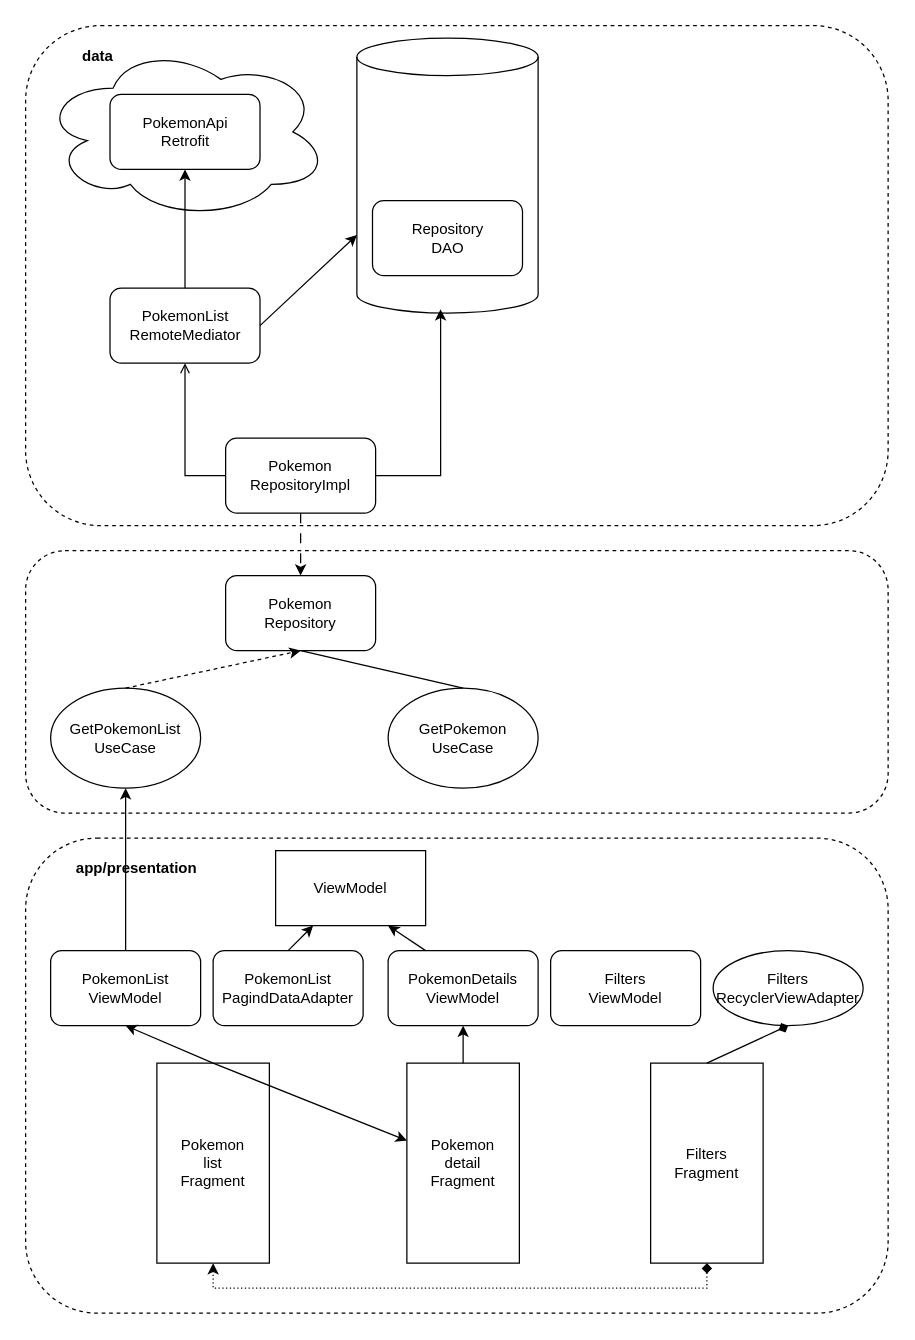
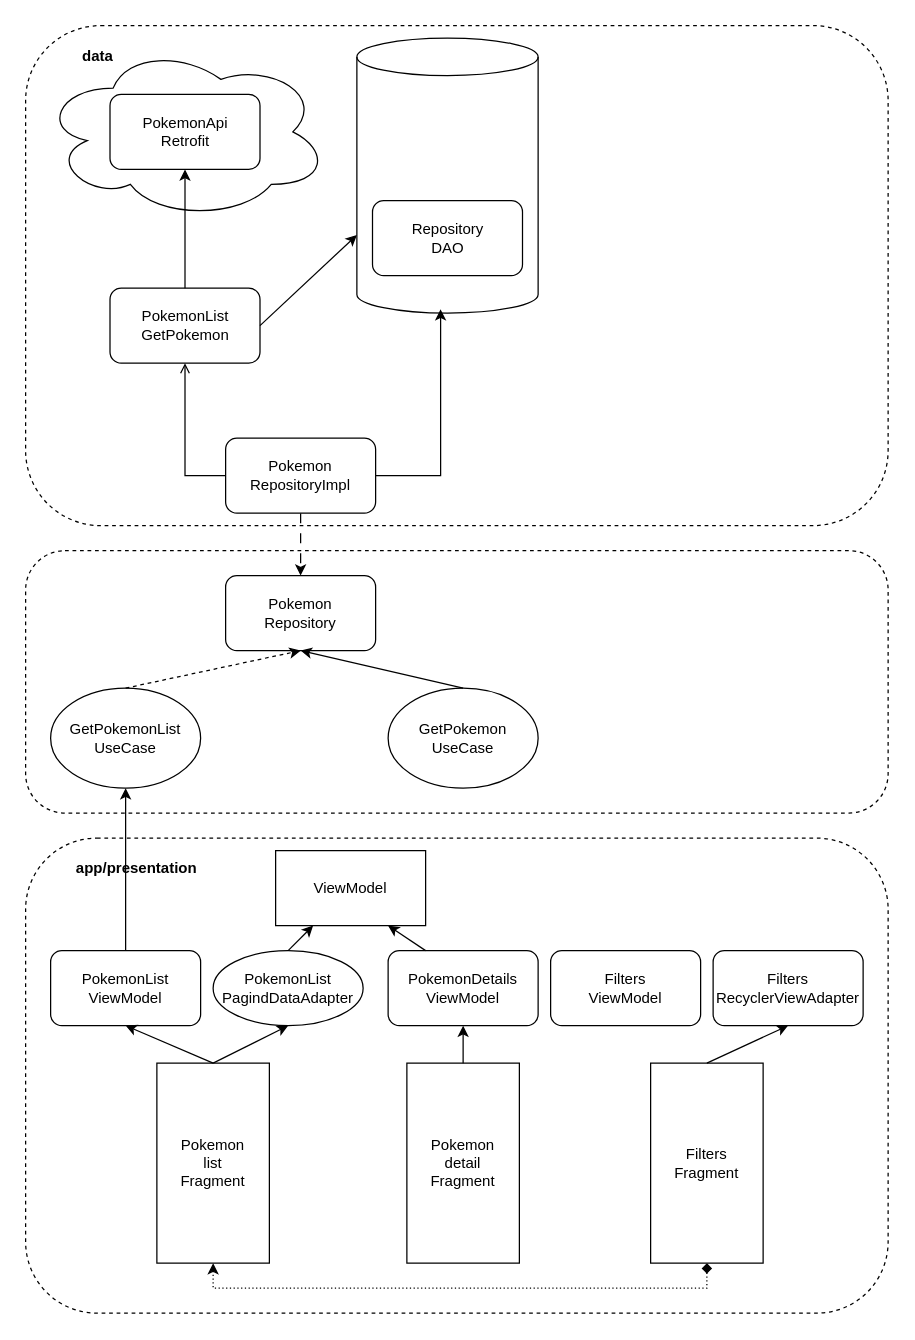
(186, 326) -> (186, 326)
(306, 652) -> (310, 653)
(288, 988) -> (288, 988)
(788, 988) -> (788, 988)
(778, 1030) -> (779, 1030)
(306, 1100) -> (247, 1046)
